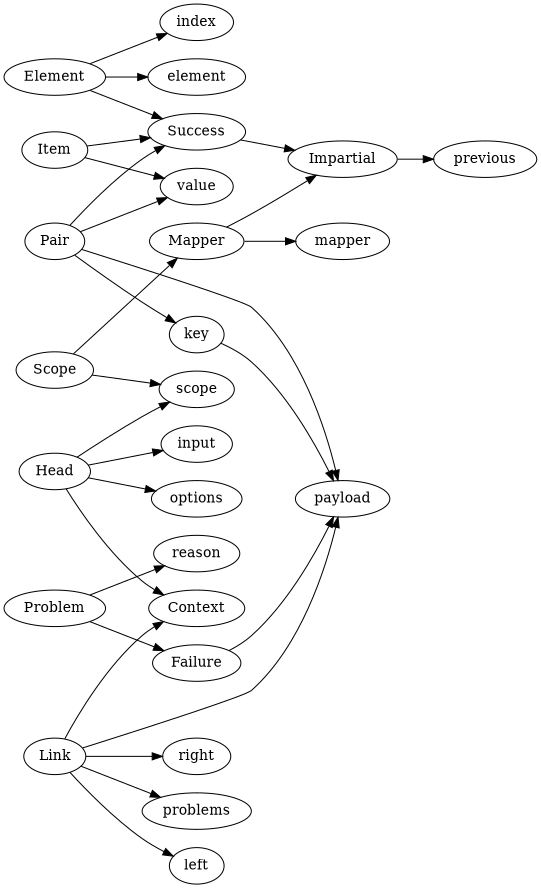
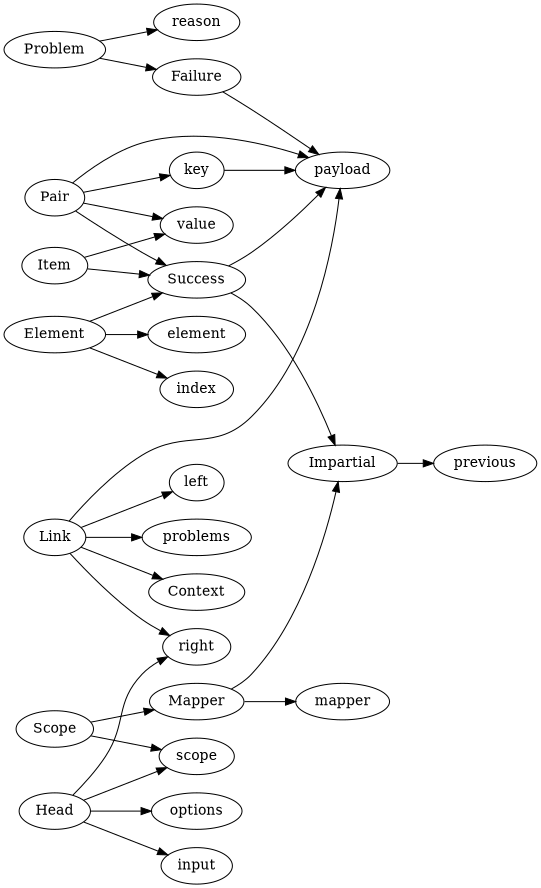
none -> (276, 234)
(105, 544) -> (118, 729)
